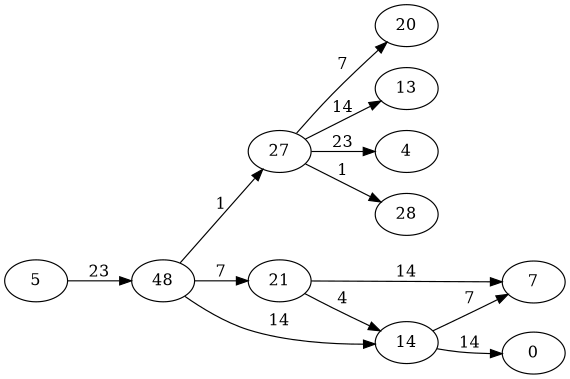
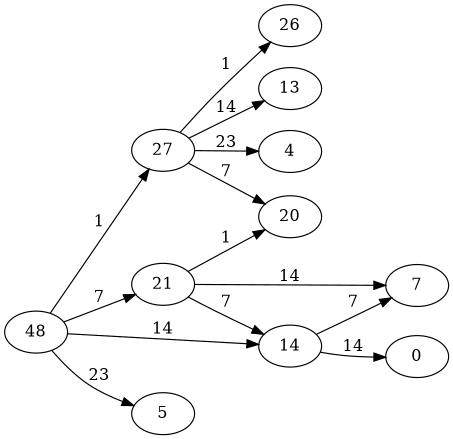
(407, 214) -> (290, 26)
none -> (221, 253)
(94, 281) -> (84, 381)
(343, 299) -> (227, 302)
